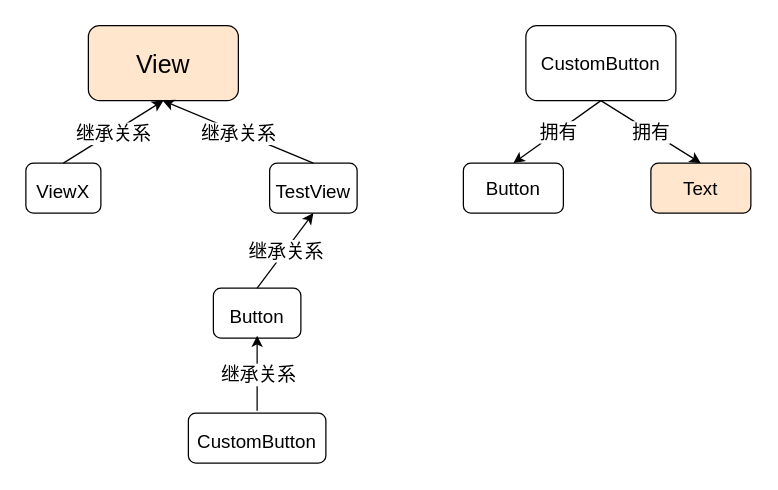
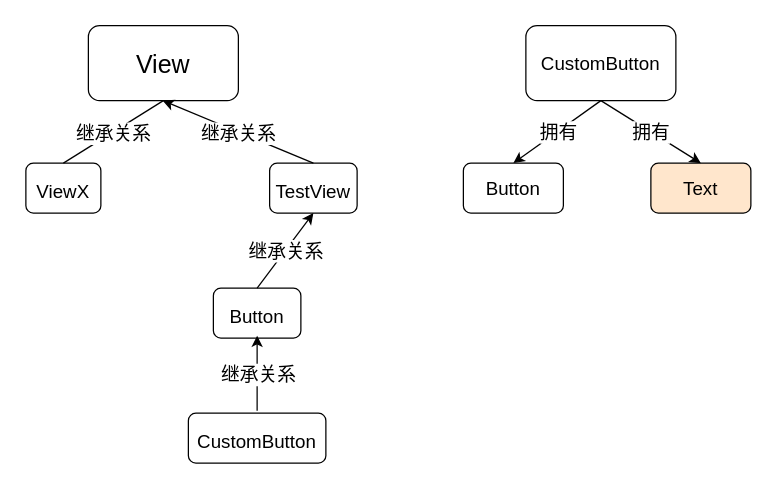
(163, 63) -> (163, 63)
(155, 106) -> (158, 104)
